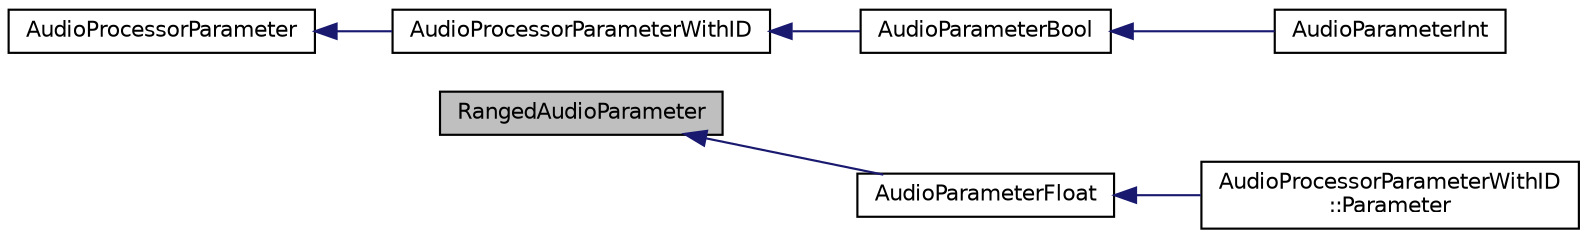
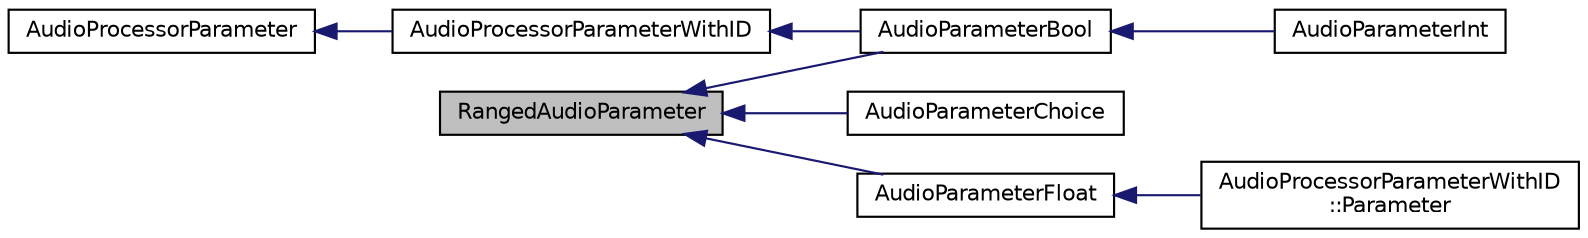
none -> (795, 70)
none -> (986, 113)
